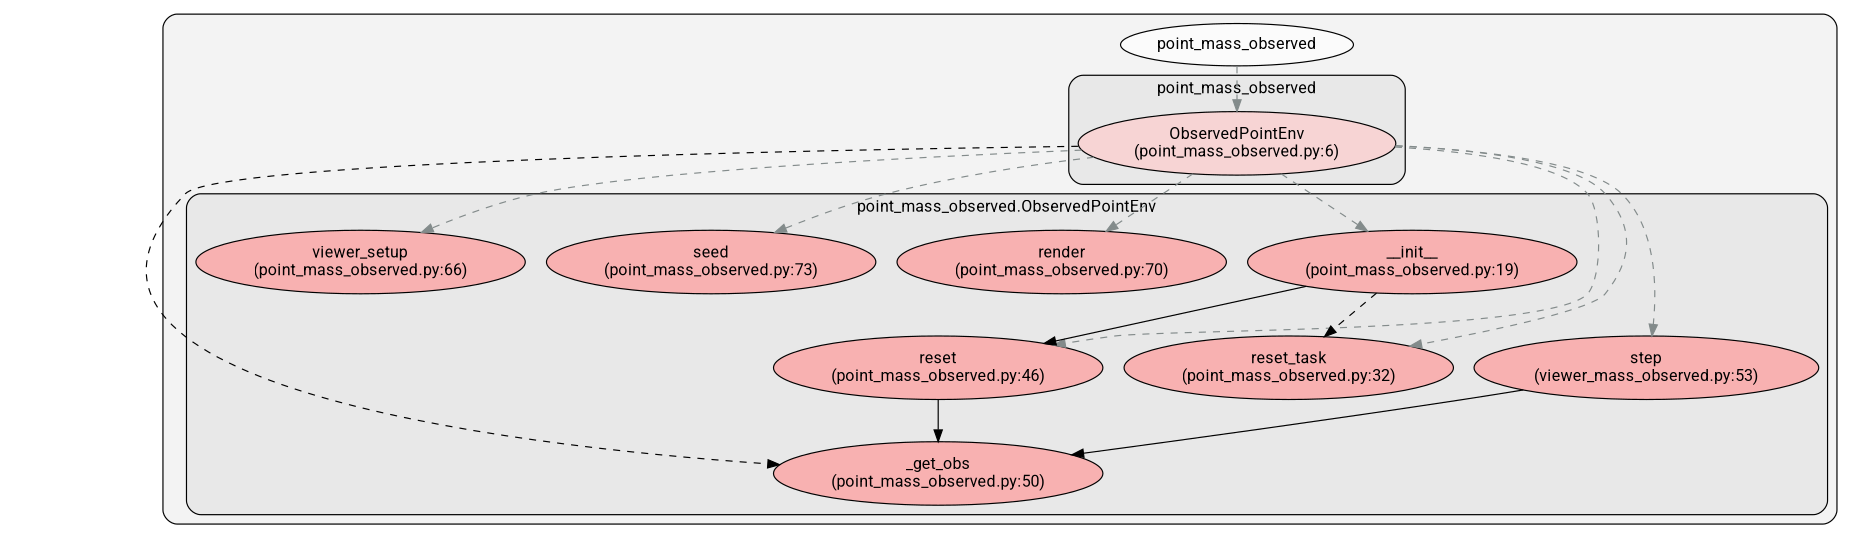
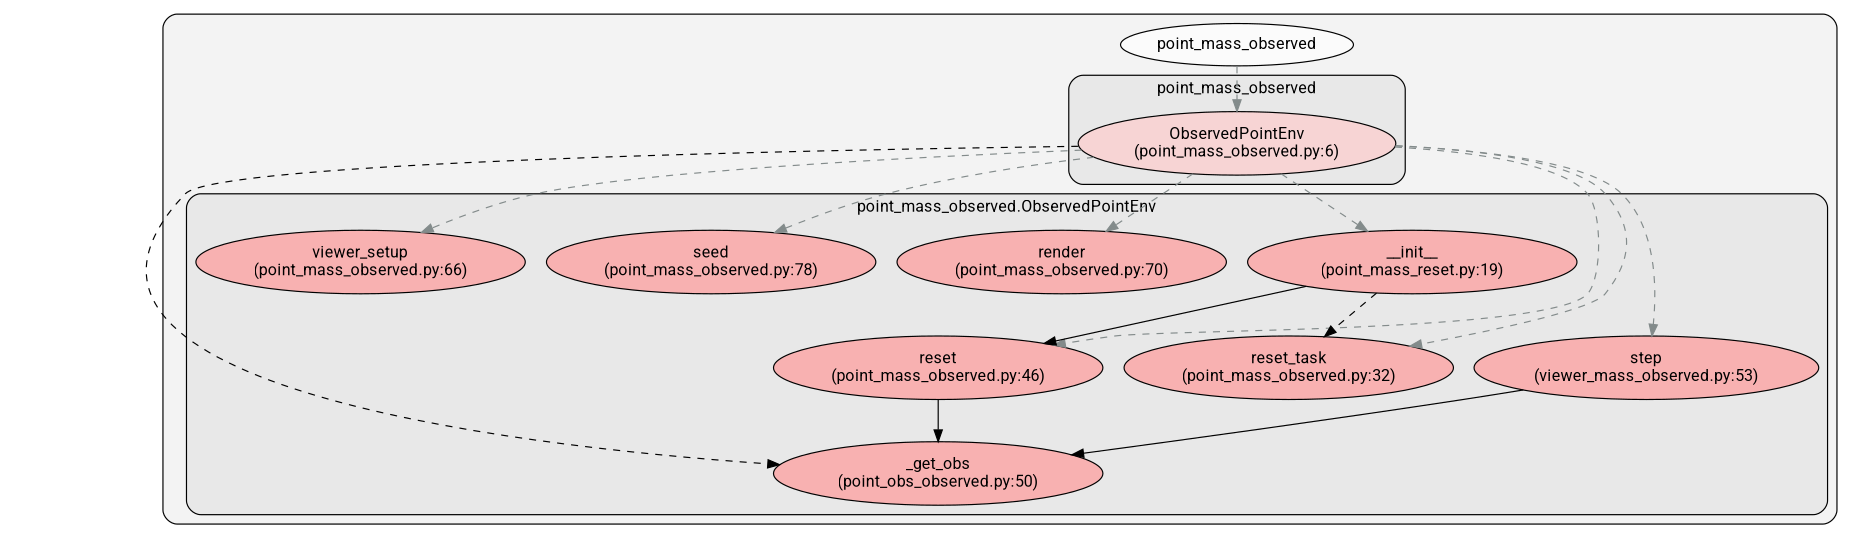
(711, 262) -> (711, 262)
(1412, 262) -> (1412, 262)
(938, 473) -> (938, 473)
